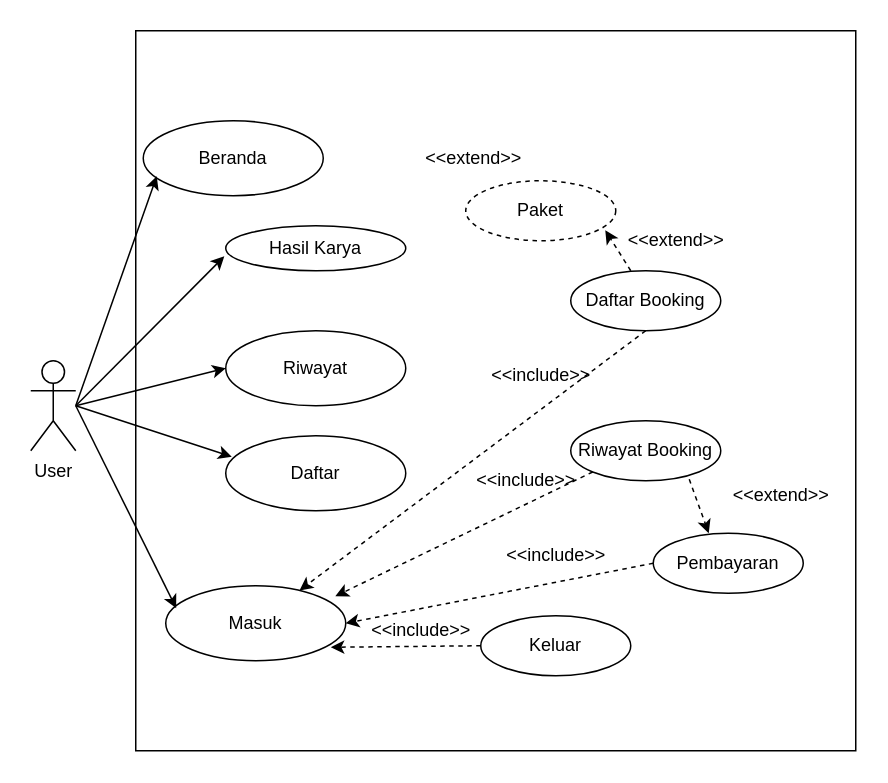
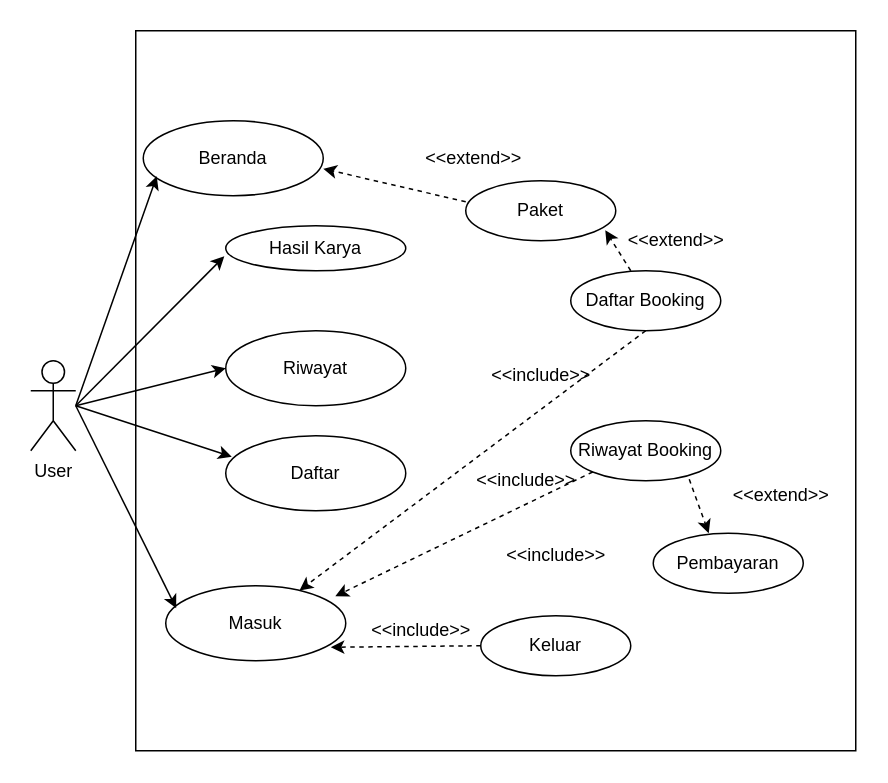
none -> (399, 186)
(541, 211) -> (541, 211)
(505, 592) -> none
